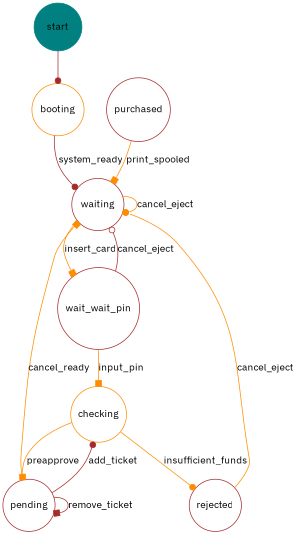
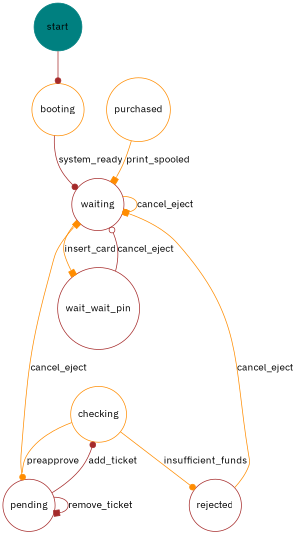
(138, 110) -> (138, 110)
(229, 333) -> (229, 333)
(99, 364) -> none
(59, 368) -> (59, 368)
(39, 441) -> (39, 441)
